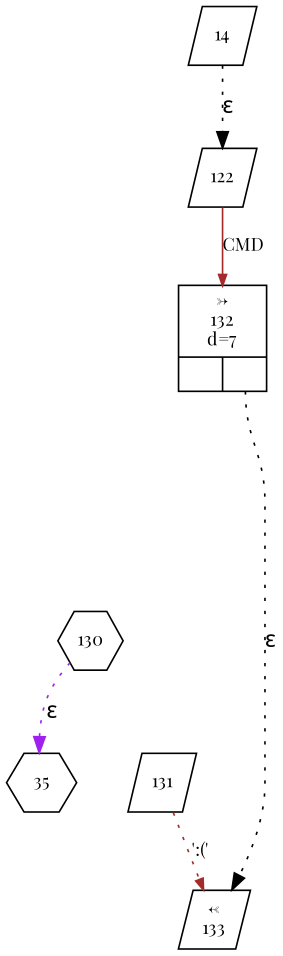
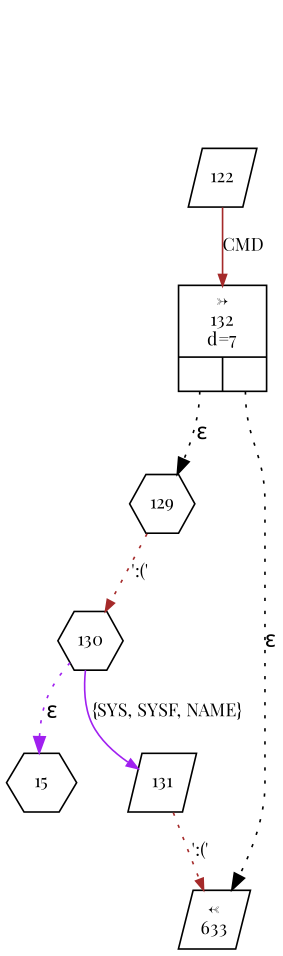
(223, 36) -> none
none -> (162, 504)
none -> (92, 723)
(42, 783) -> (42, 783)
(214, 920) -> (214, 920)
